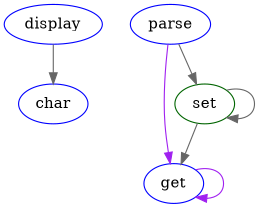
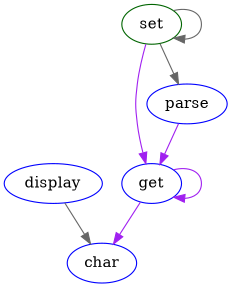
(185, 59) -> (167, 59)
(191, 139) -> (136, 98)
none -> (130, 218)
